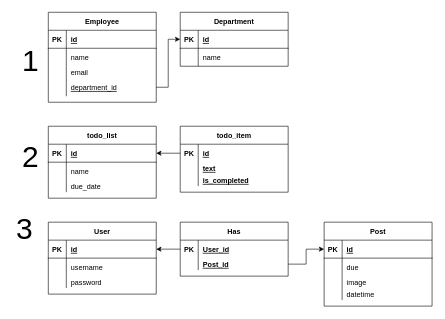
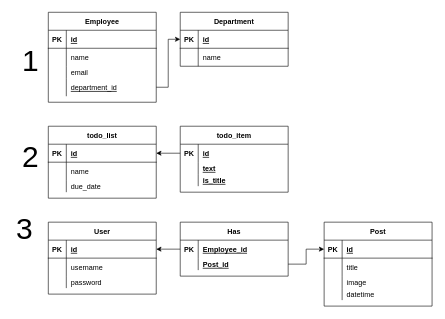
(225, 181) -> (216, 181)
(216, 250) -> (223, 250)
(353, 268) -> (355, 268)
